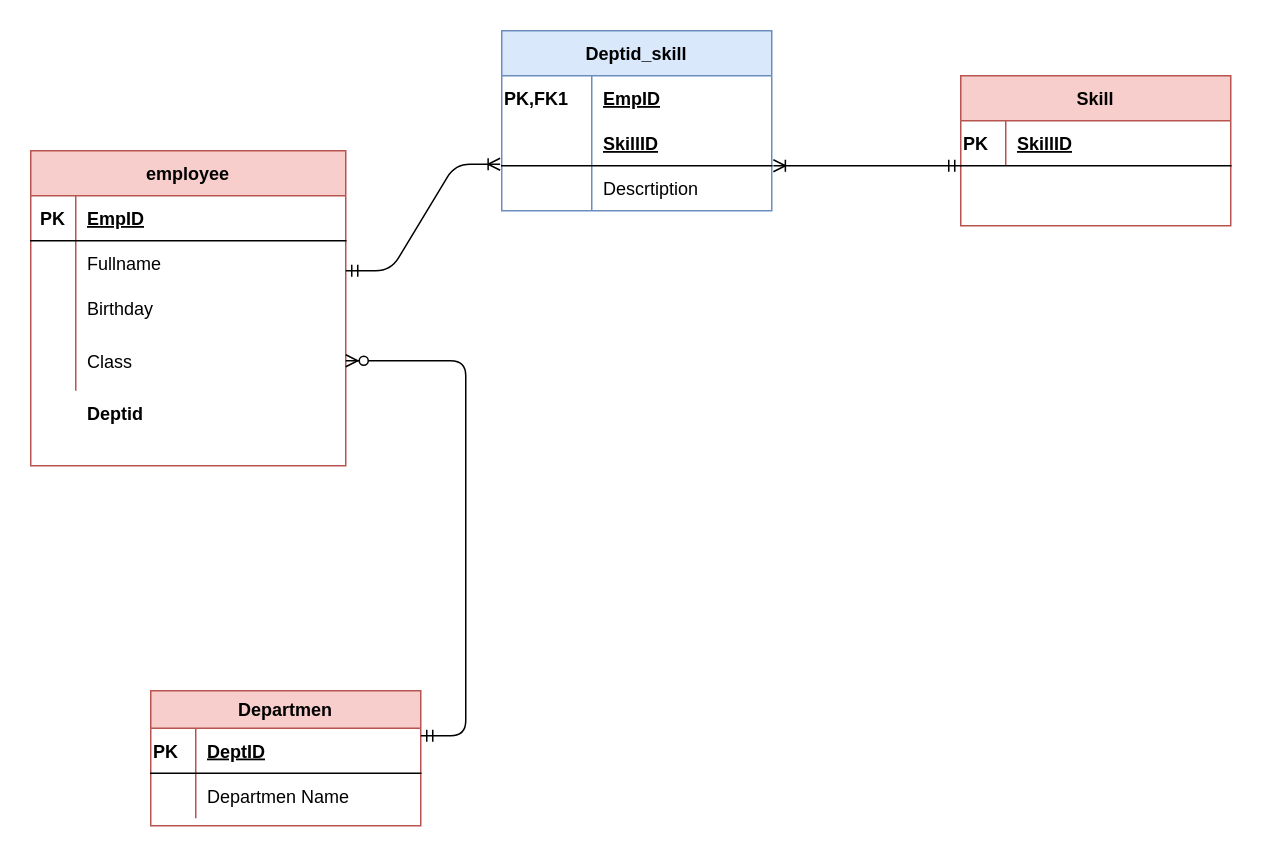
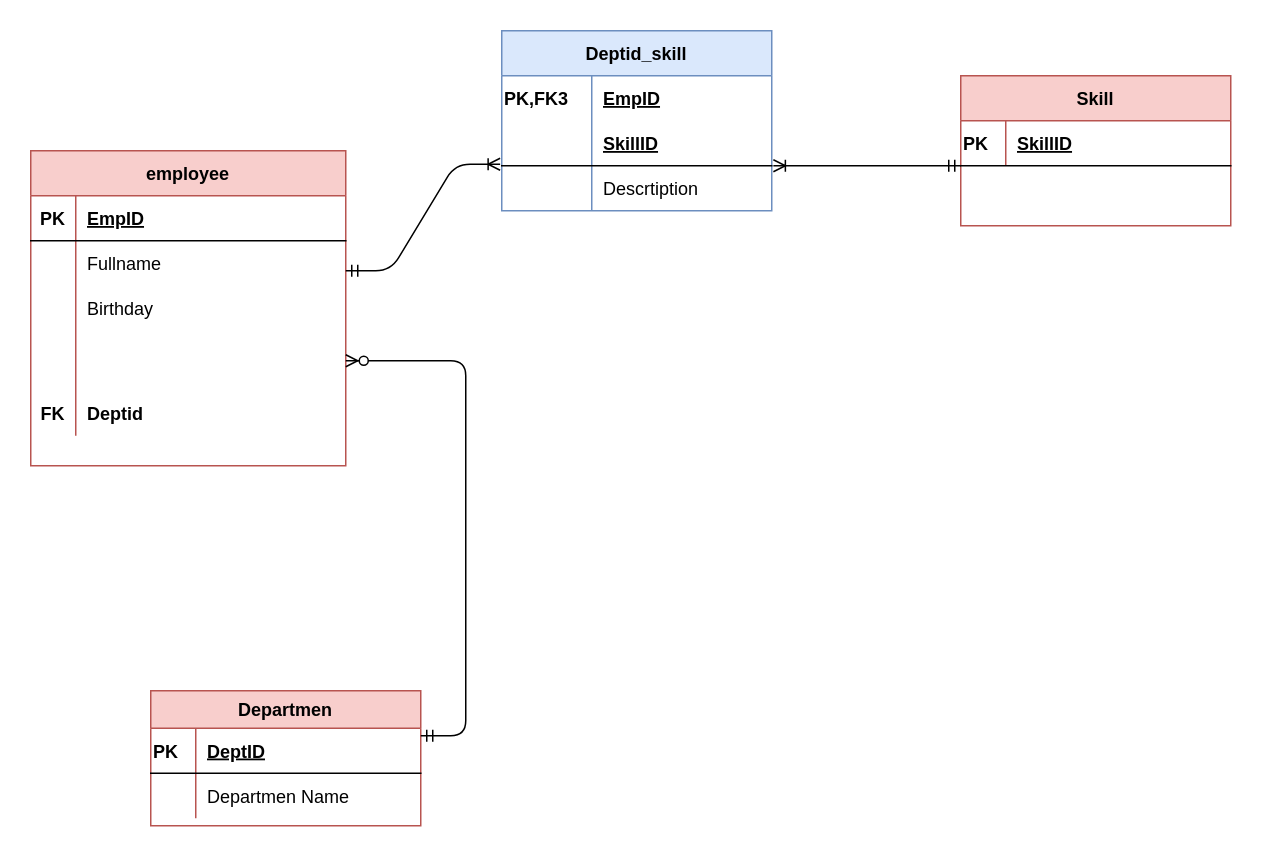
(532, 99) -> (532, 99)
(211, 361) -> none
none -> (53, 413)
